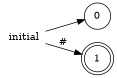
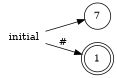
(98, 16) -> (98, 16)
